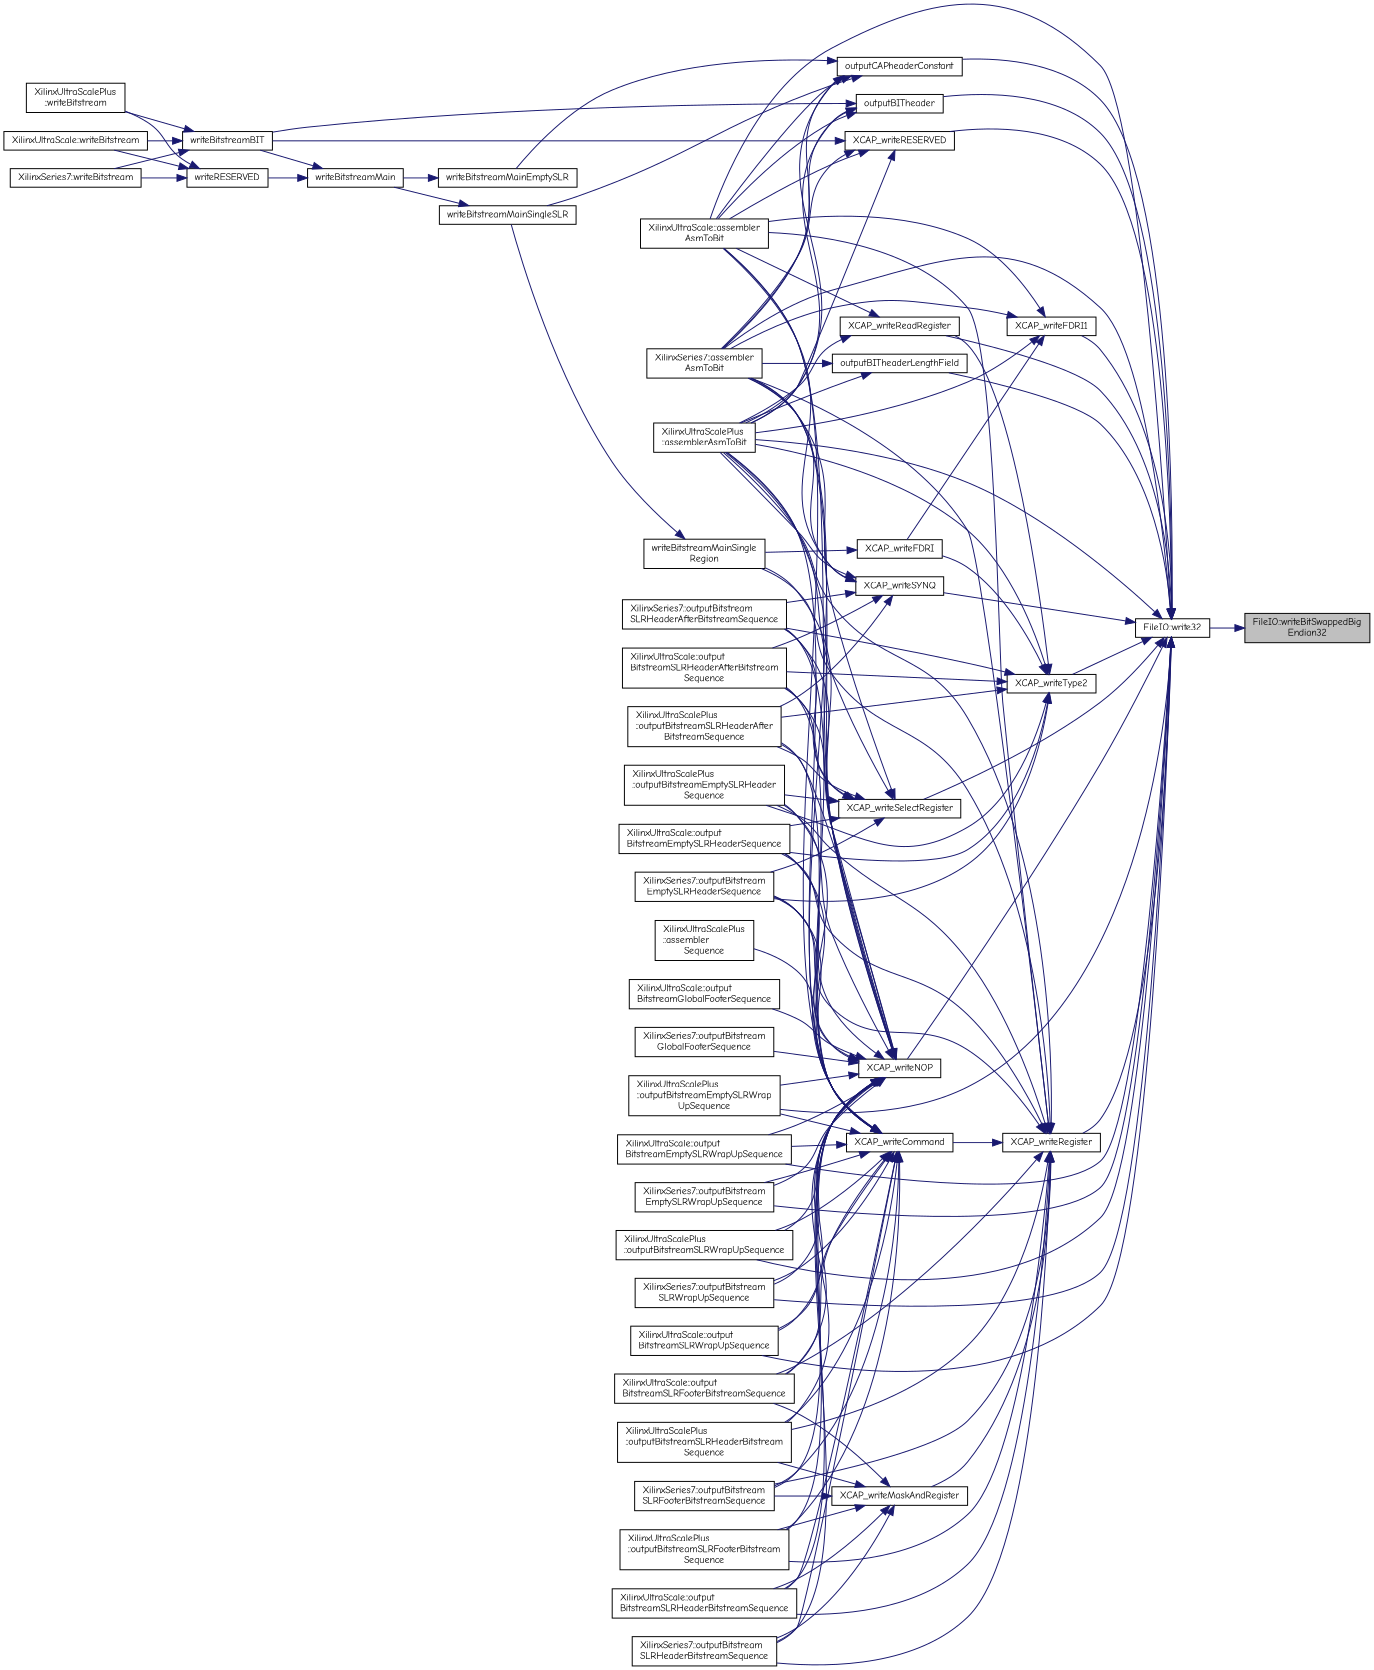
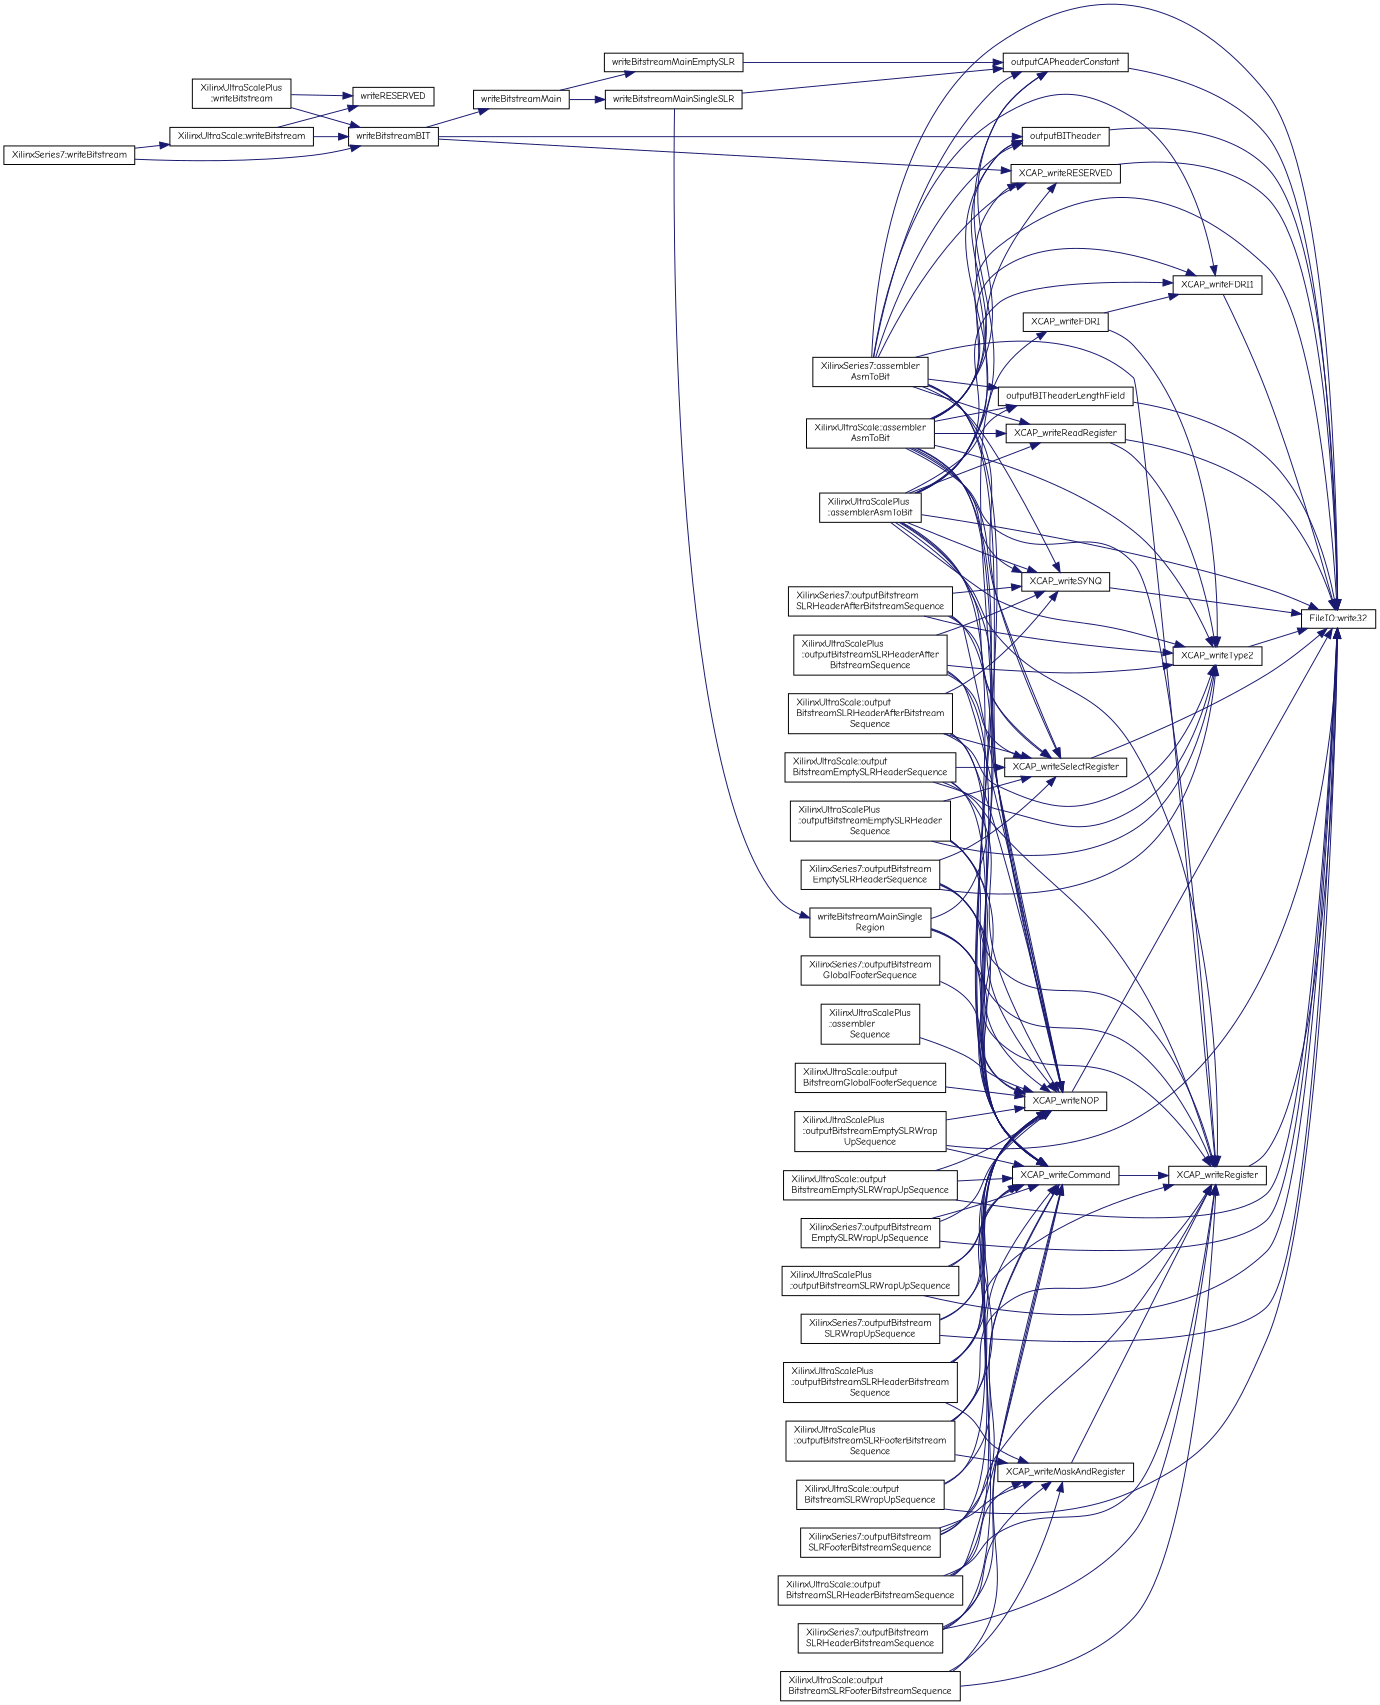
(159, 178) -> (147, 147)
(283, 178) -> none
none -> (966, 405)
none -> (958, 417)
none -> (1098, 507)
none -> (994, 588)
(1307, 628) -> none
none -> (984, 1043)
(817, 1225) -> none
